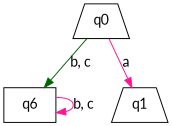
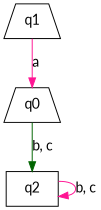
(118, 59) -> (32, 58)
(30, 105) -> (32, 189)
